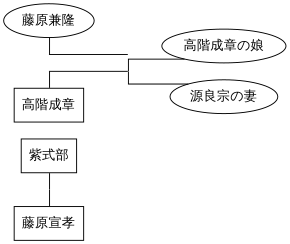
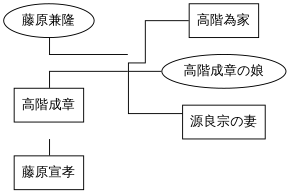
none -> (224, 21)
(224, 97) -> (224, 122)
(49, 156) -> none
